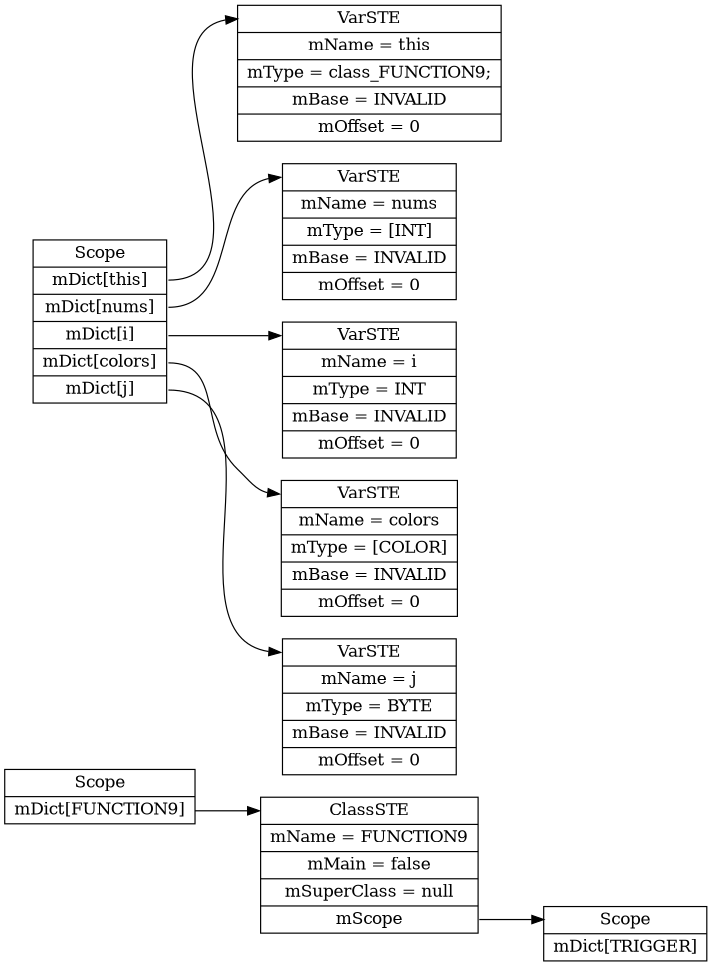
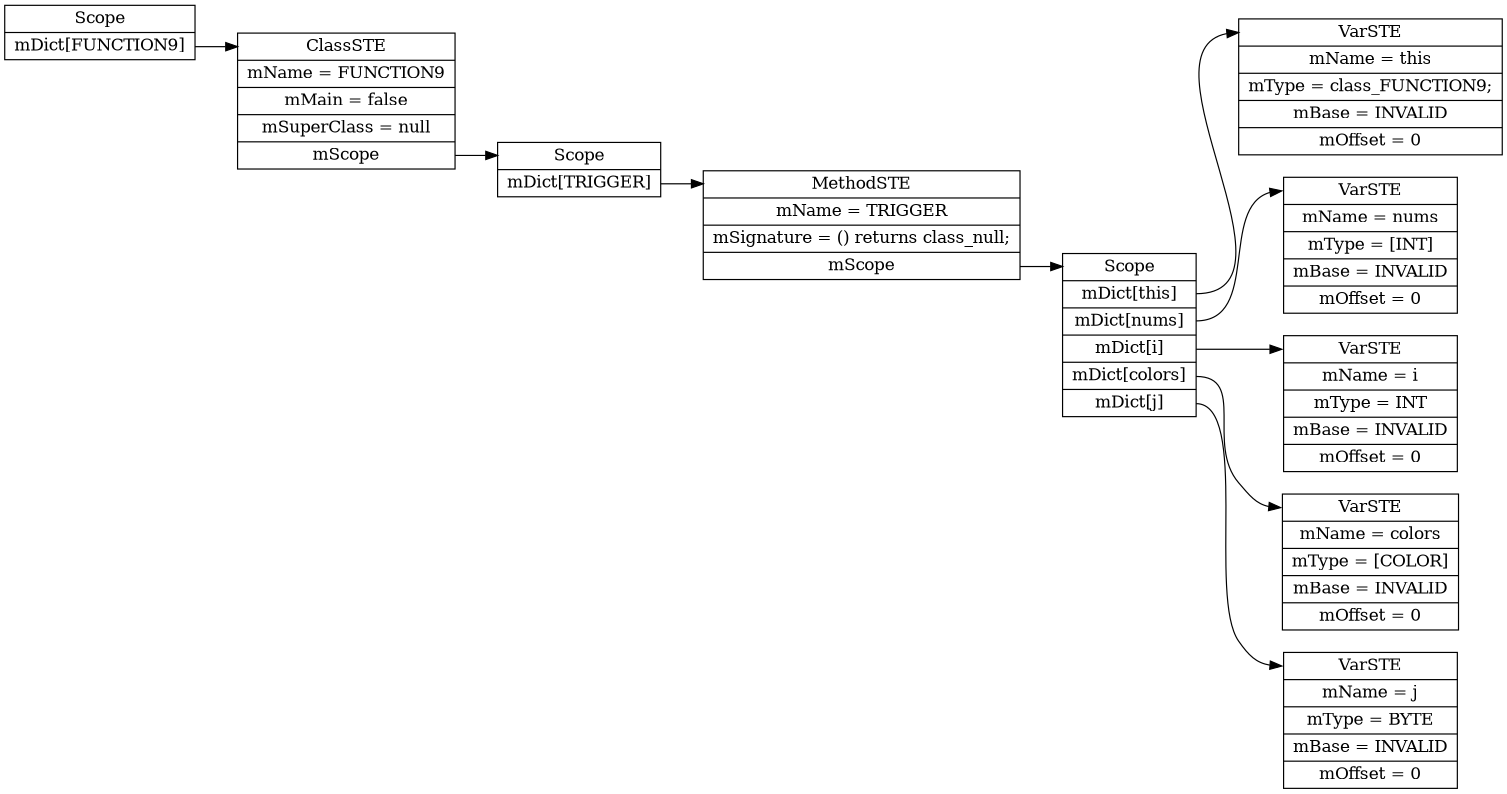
none -> (862, 225)
